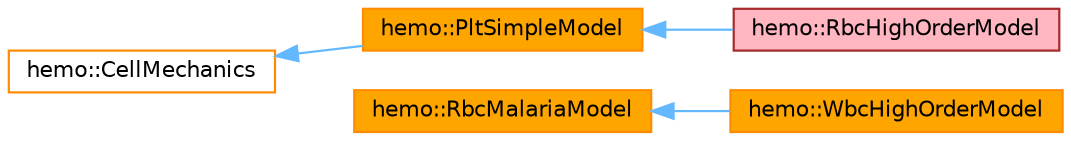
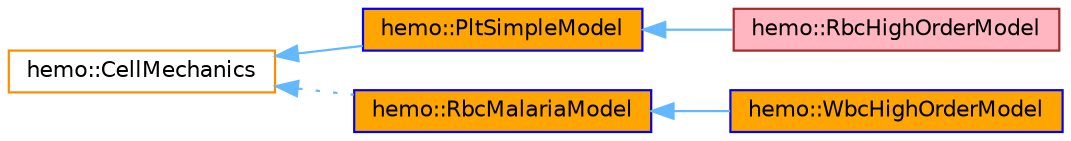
(503, 30) -> (503, 30)
none -> (326, 92)
(503, 111) -> (503, 111)
(897, 111) -> (897, 111)
